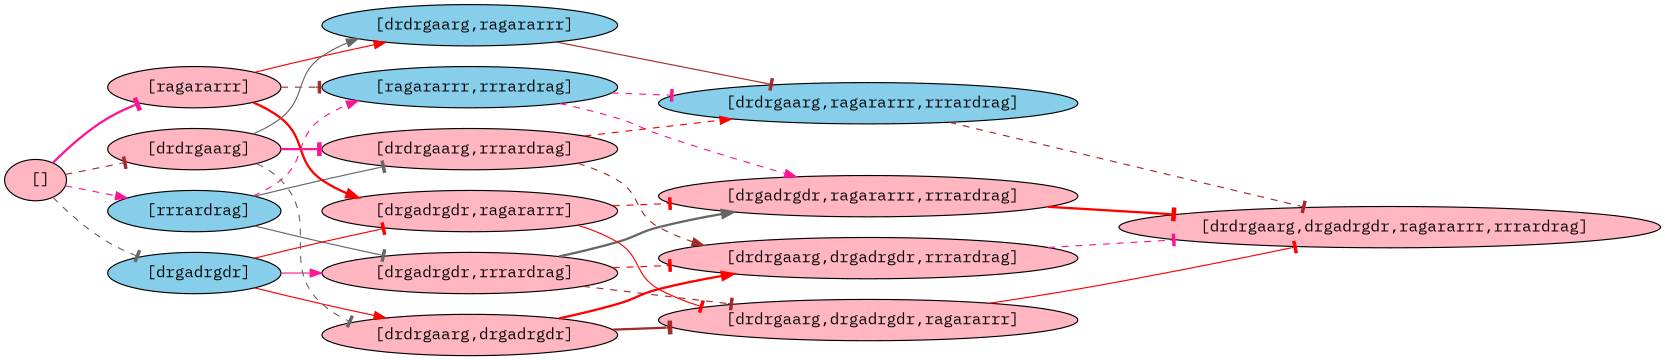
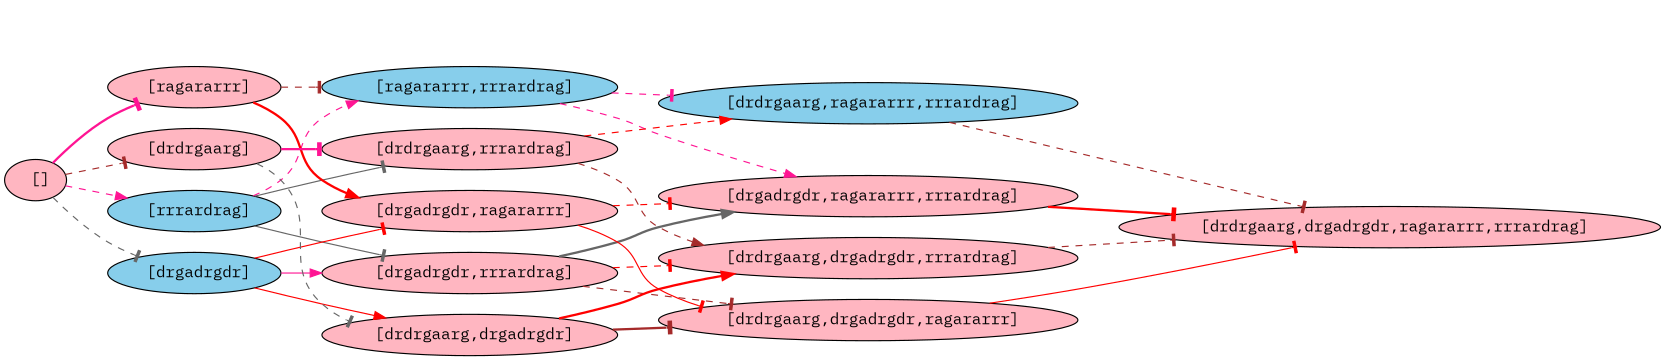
(470, 25) -> none
(1109, 244) -> (1109, 244)
